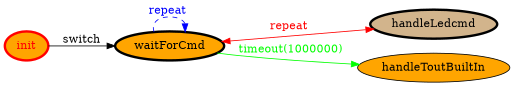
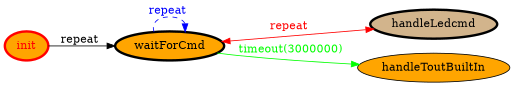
(82, 40) -> (82, 40)
(291, 50) -> (291, 50)
